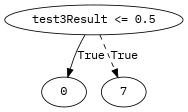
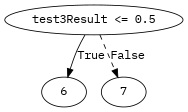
(125, 56) -> (128, 56)
(64, 92) -> (64, 92)
